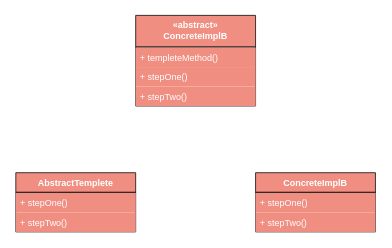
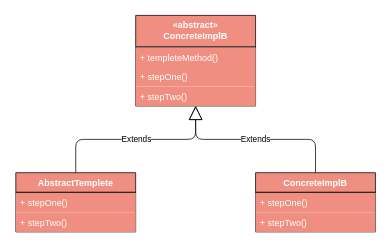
none -> (121, 140)
none -> (270, 140)
